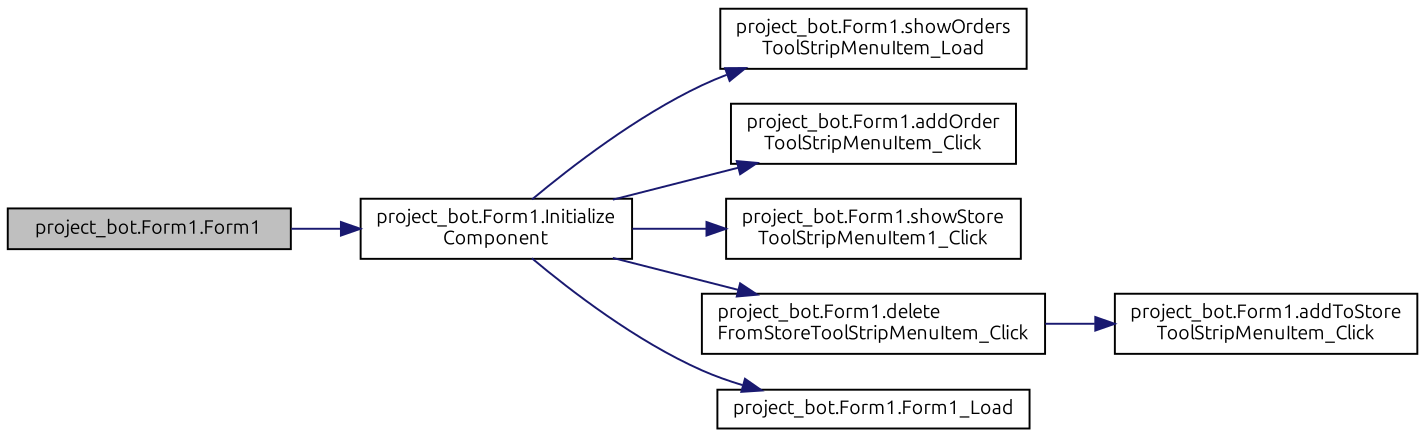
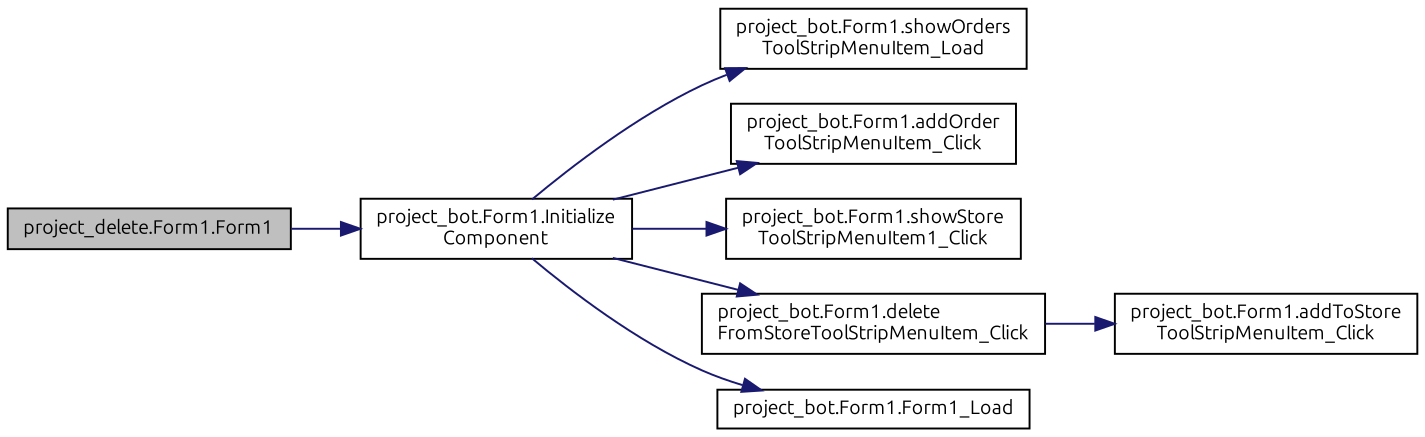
(149, 229) -> (149, 229)
